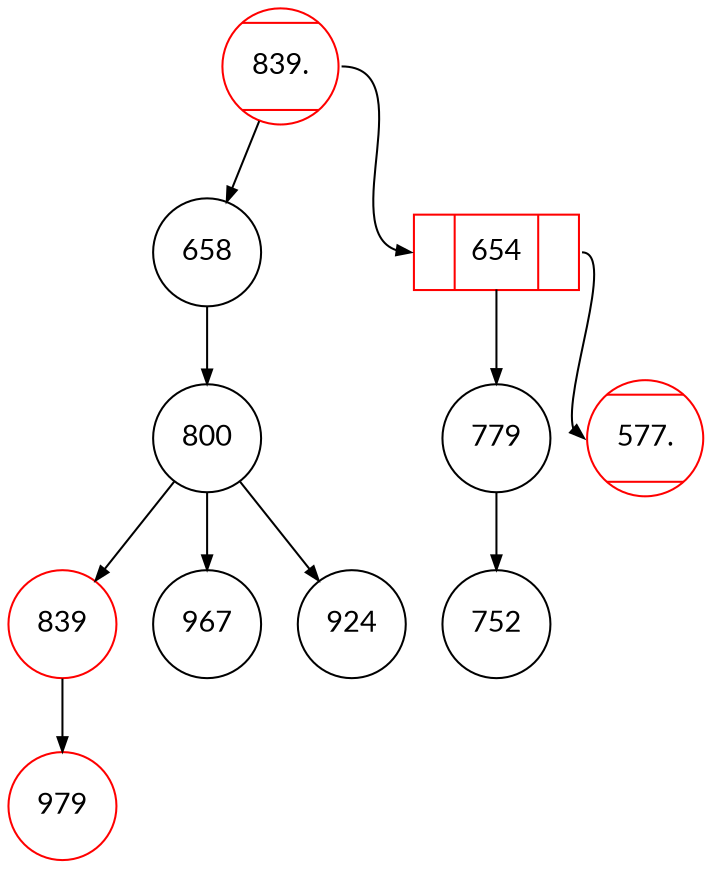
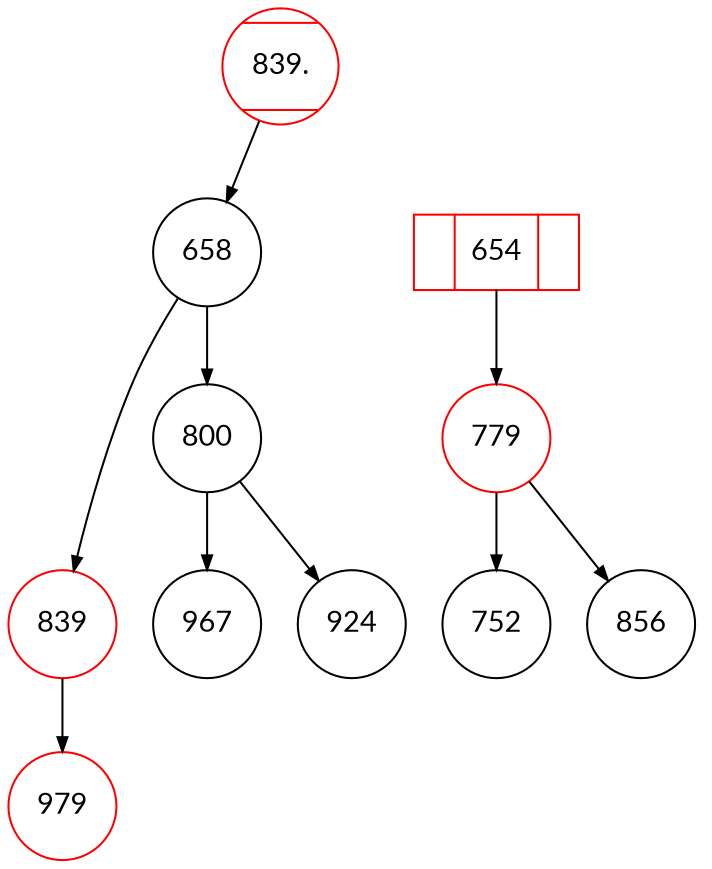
(377, 152) -> none
(496, 438) -> (496, 438)
(645, 438) -> none
(140, 525) -> (117, 423)
none -> (641, 624)
